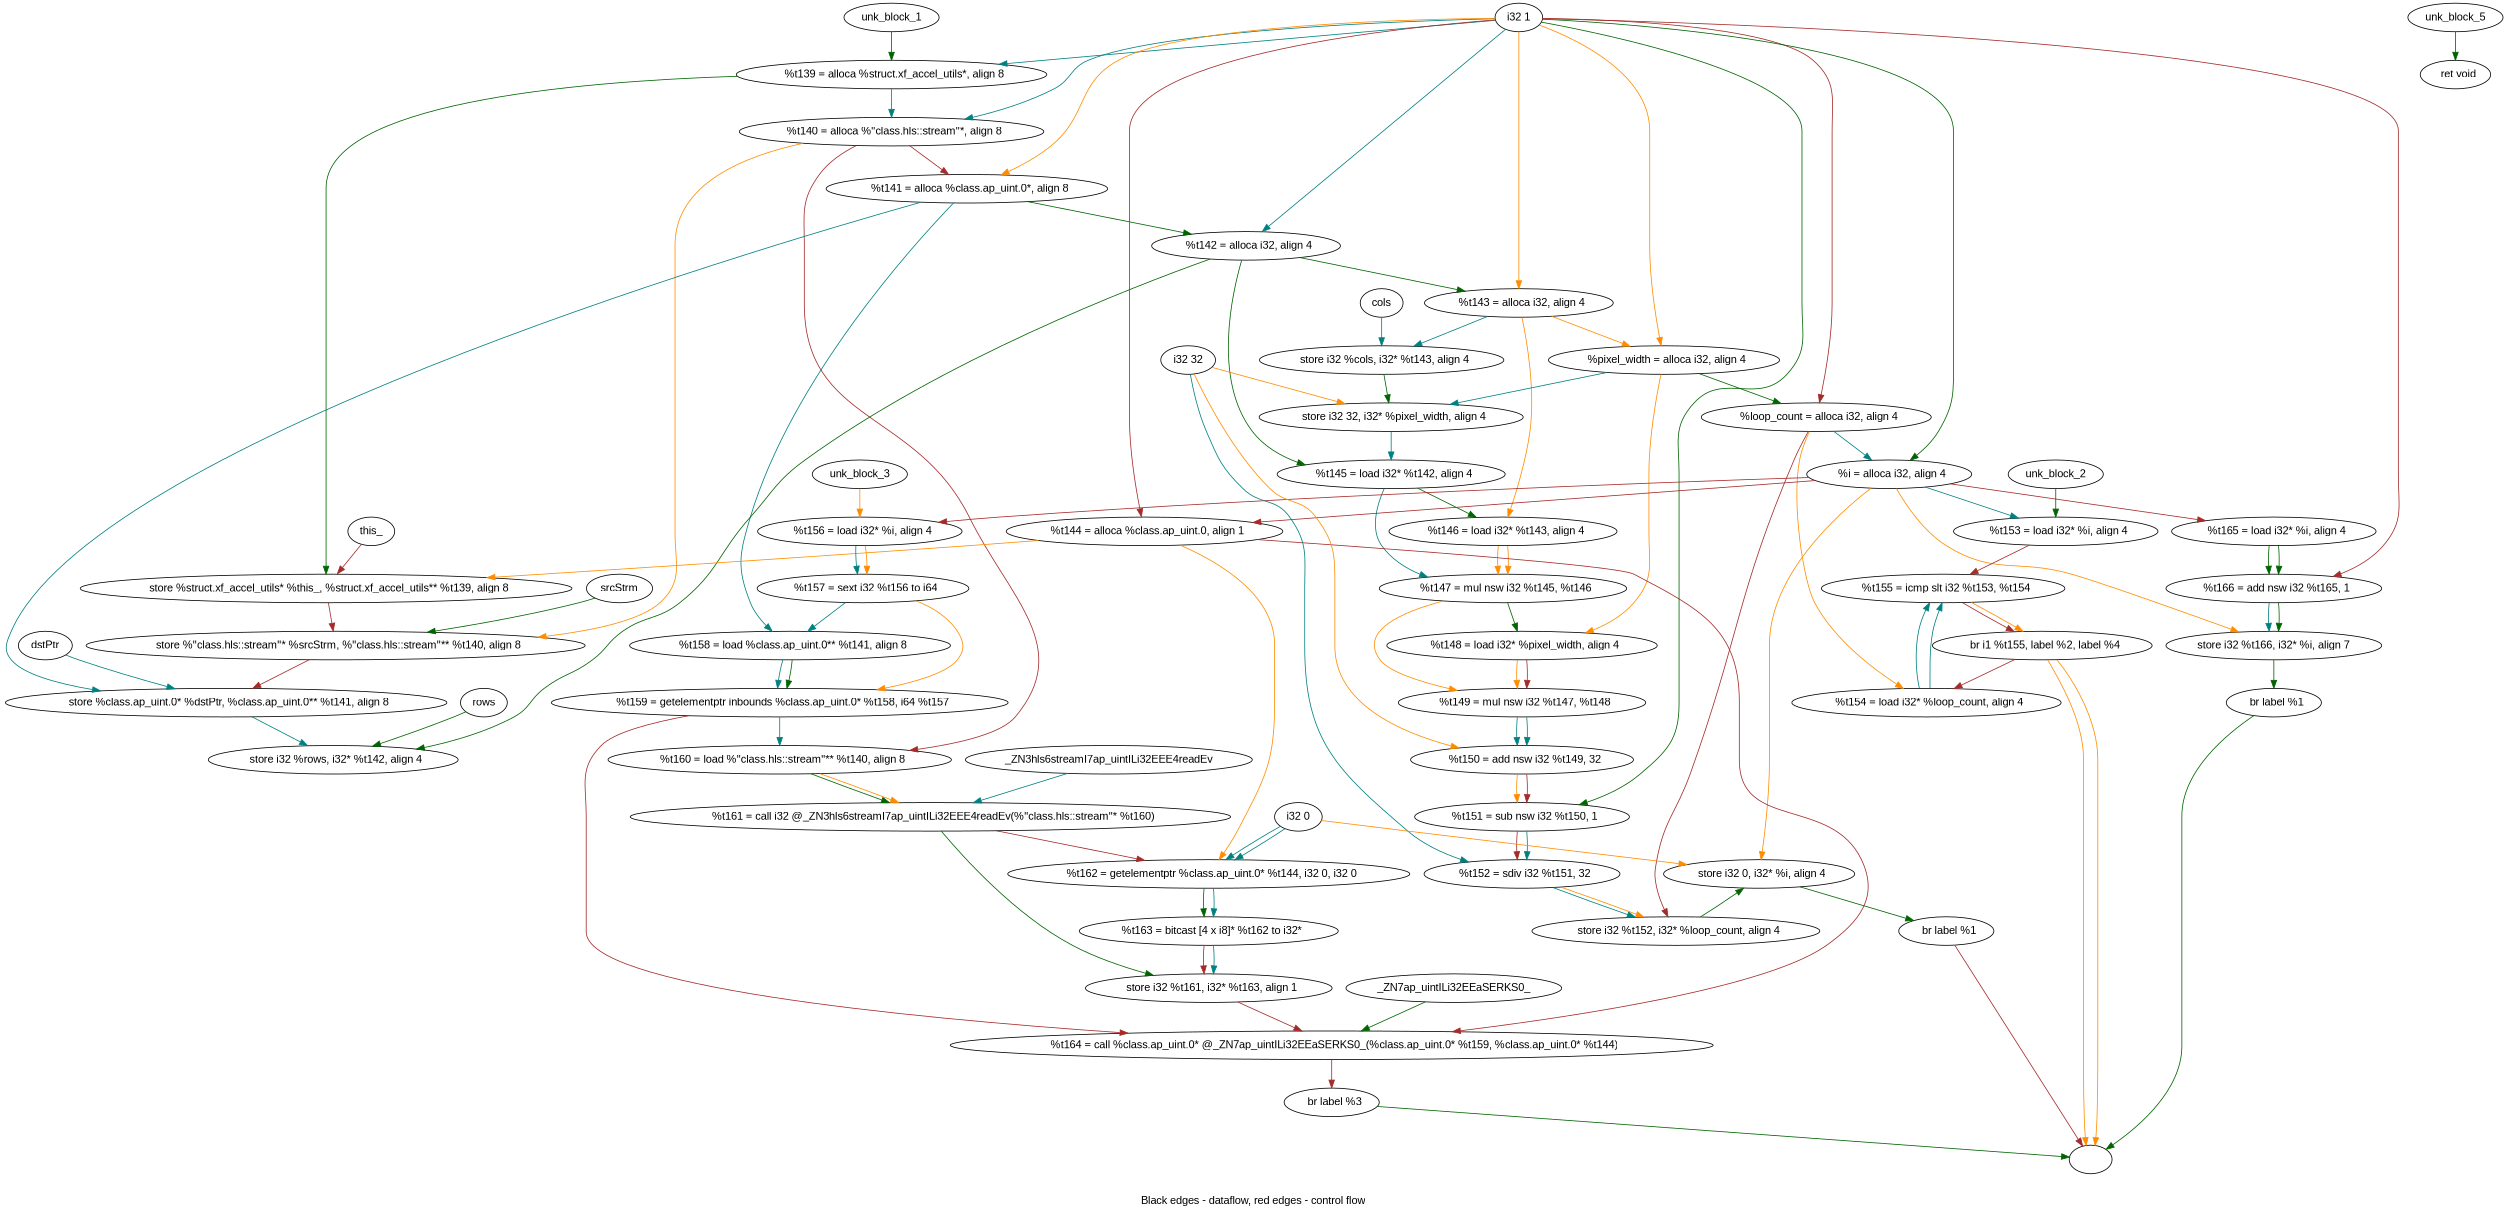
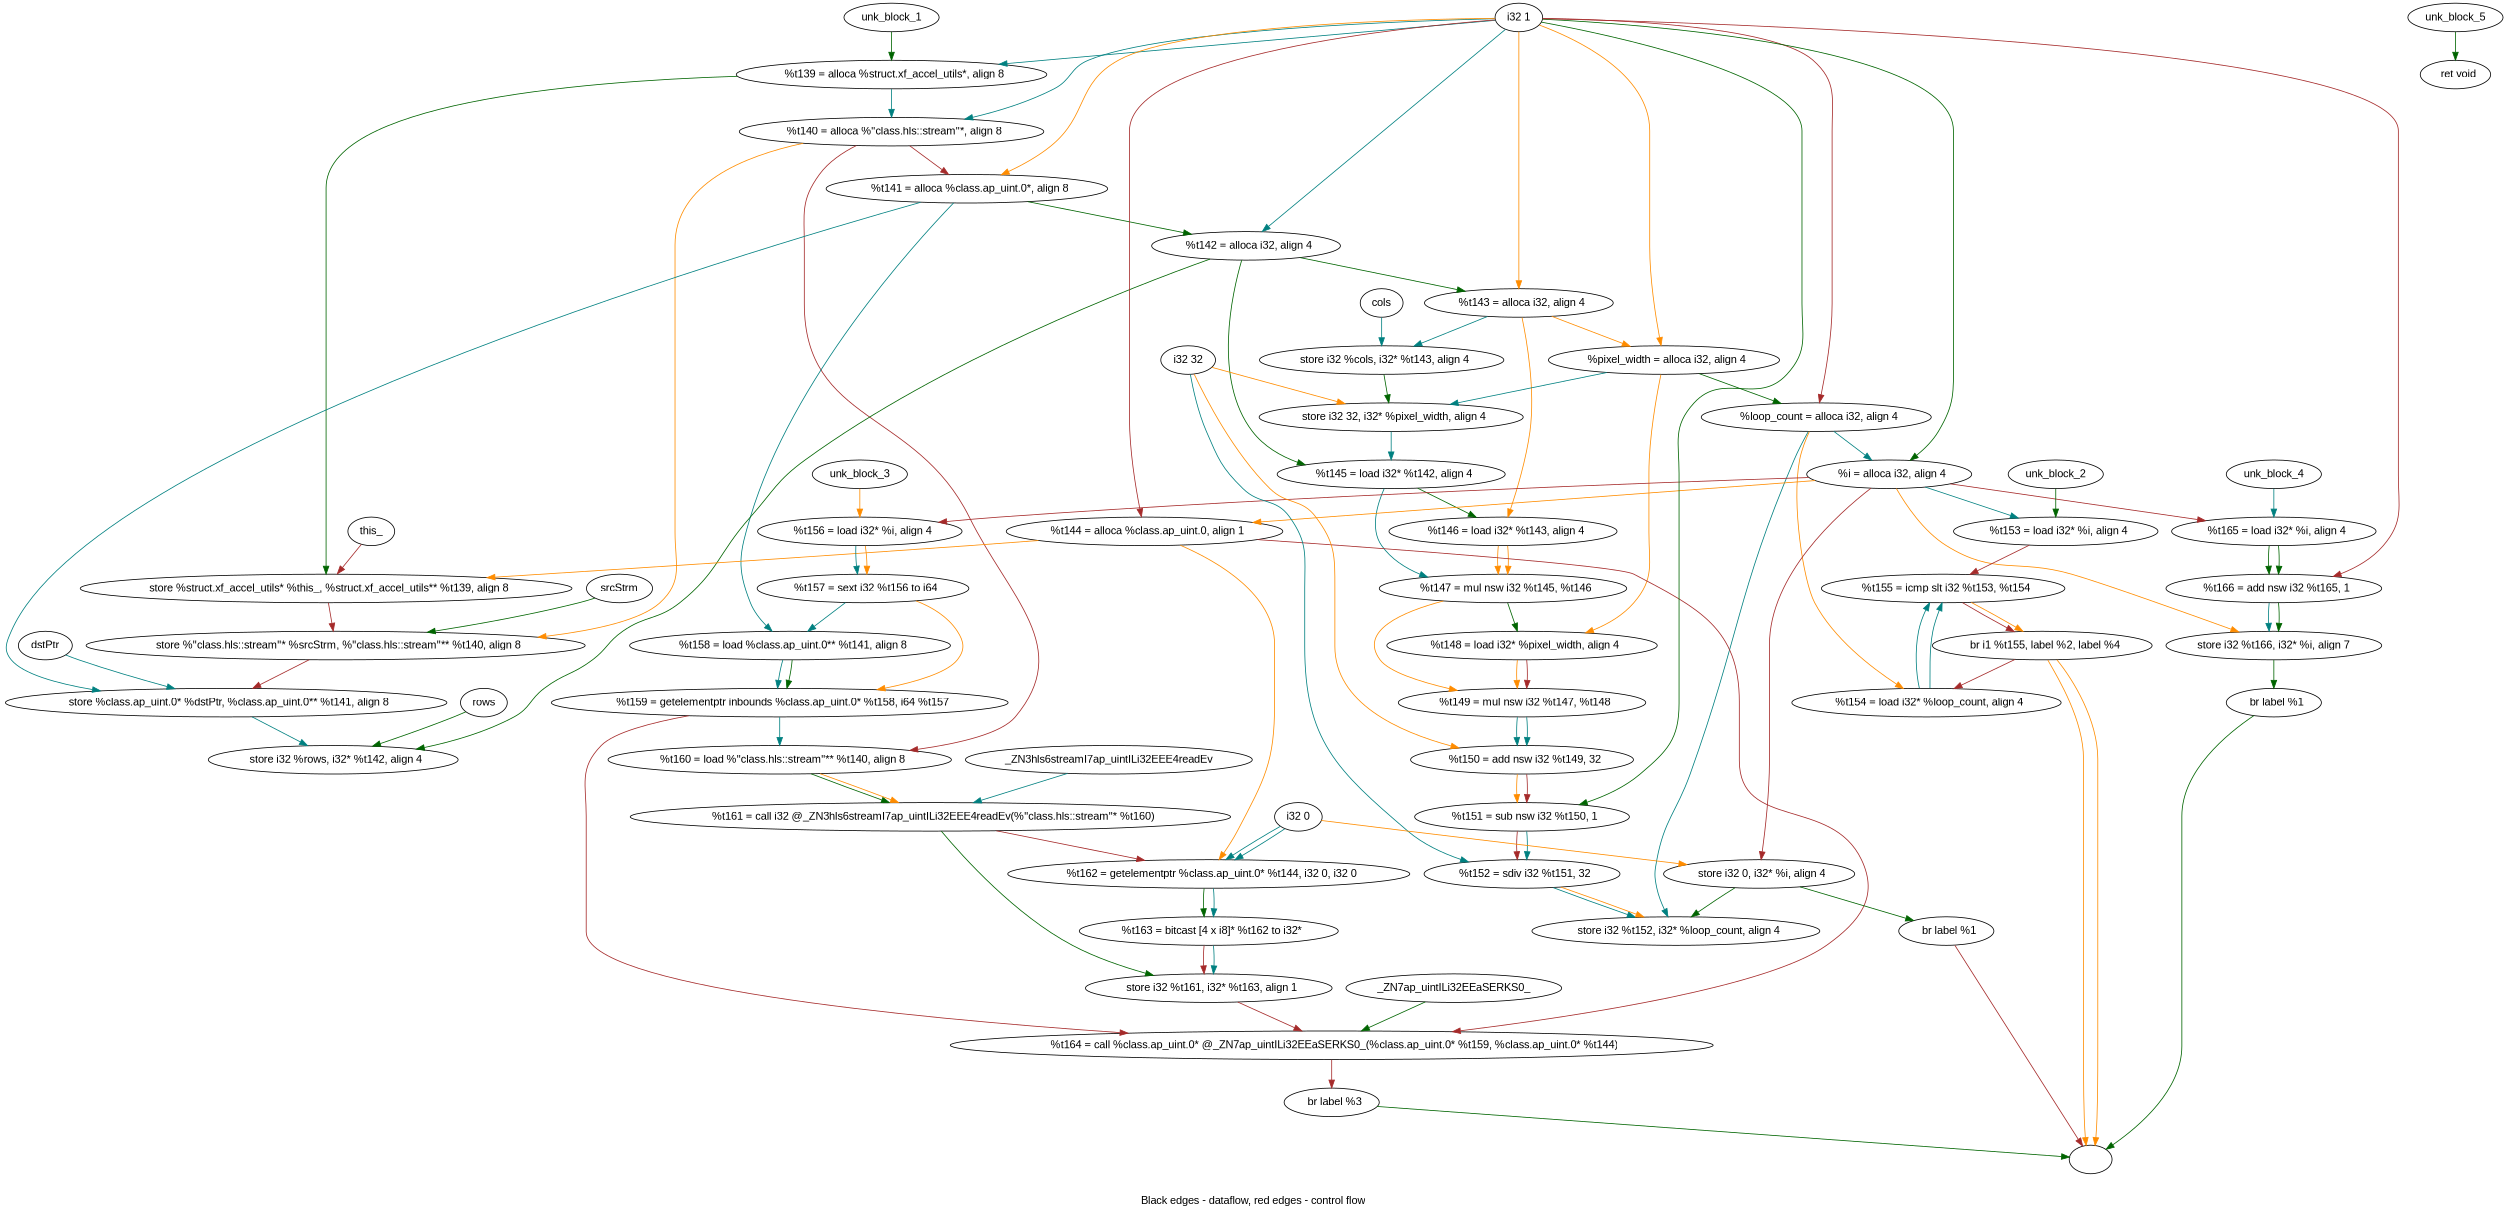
none -> (2274, 474)
(1538, 501) -> (1538, 501)
(1769, 652) -> (1769, 652)
(1724, 670) -> (1724, 670)
(1719, 905) -> (1716, 900)
